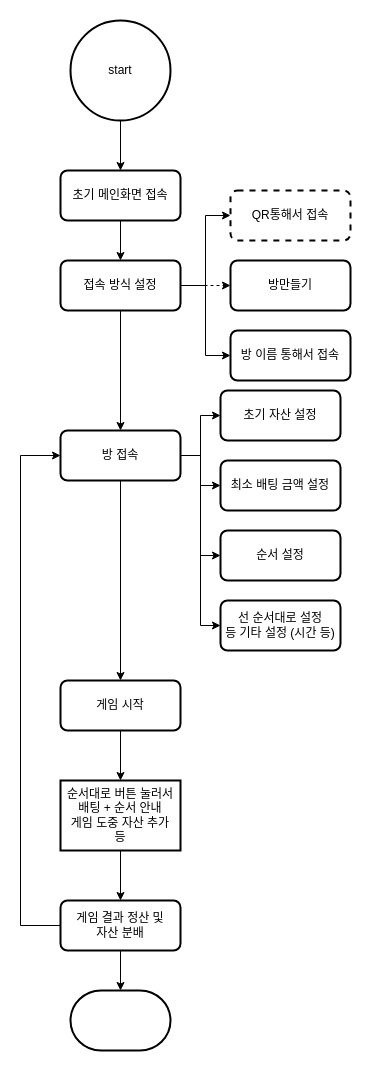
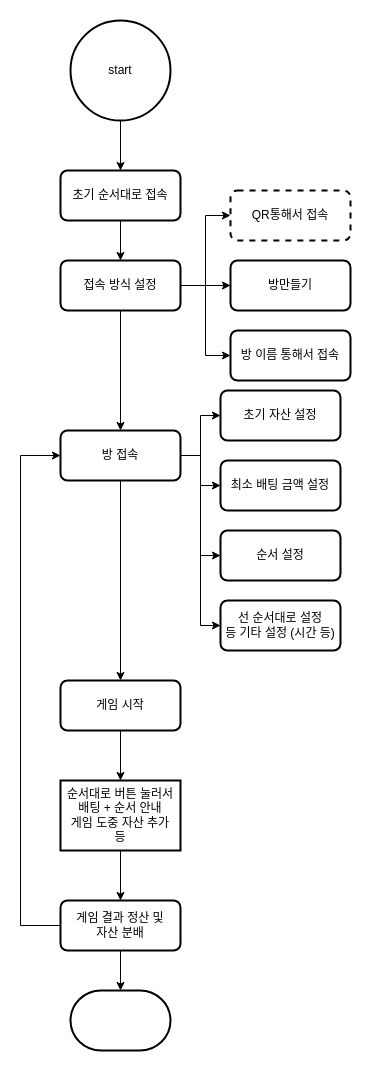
(121, 196) -> (121, 196)
(215, 286) -> (215, 286)
